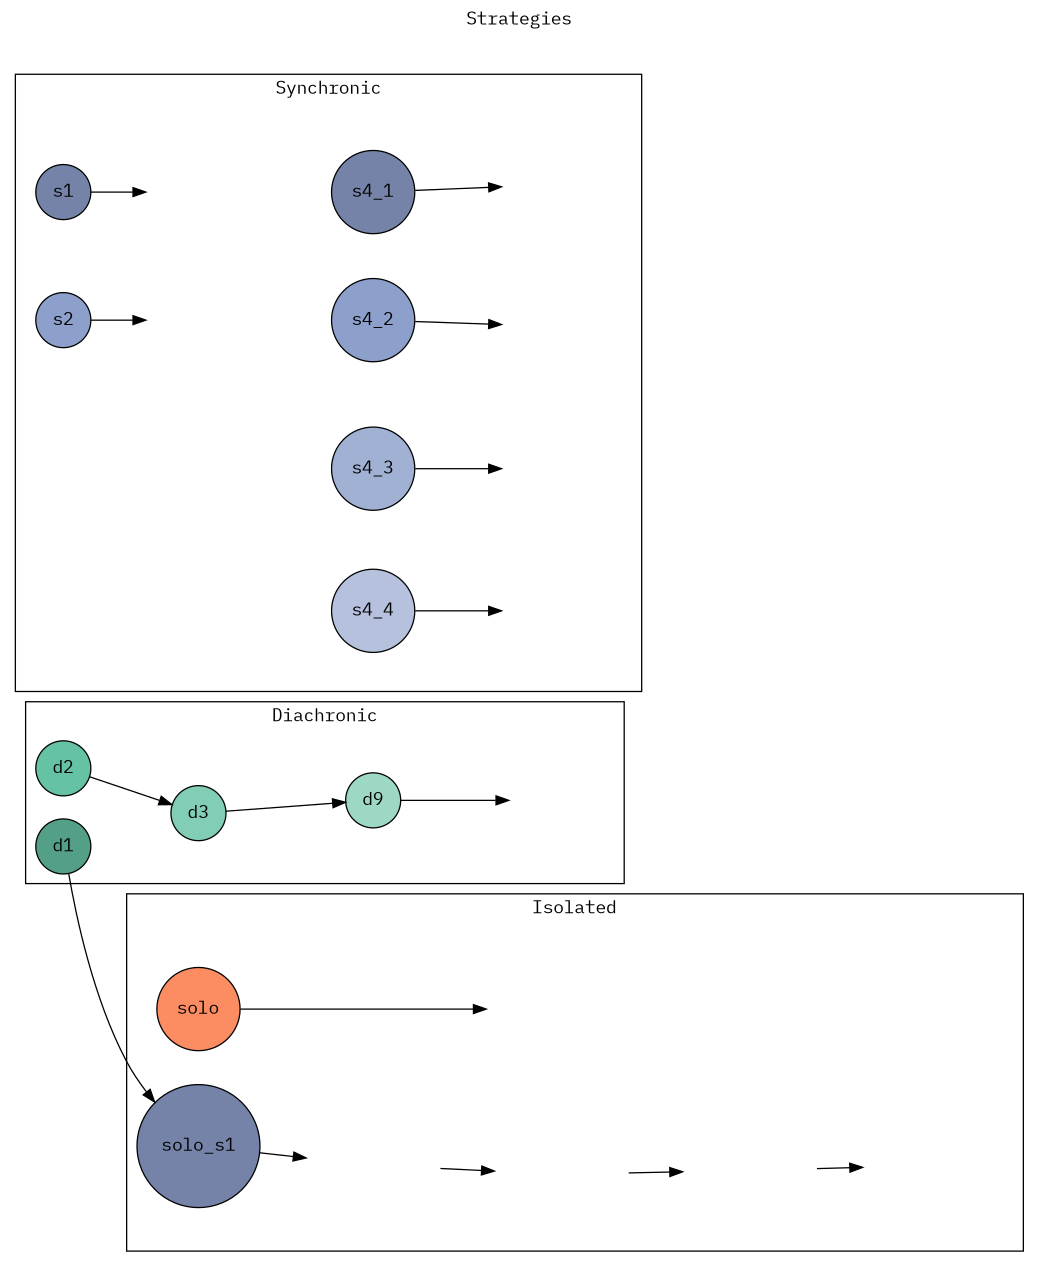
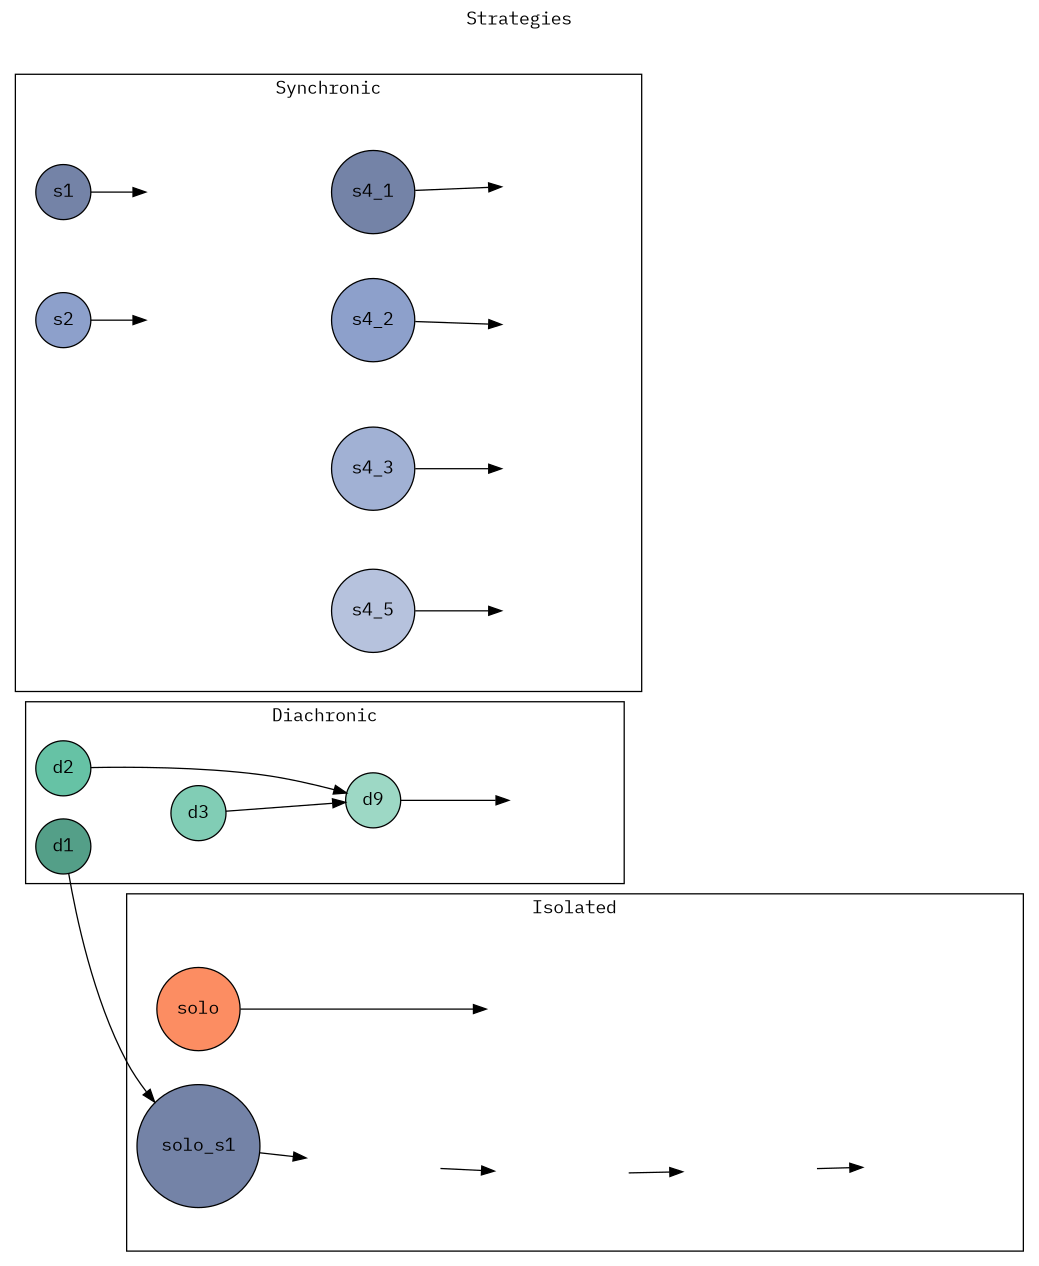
(373, 611) -> (373, 611)
(124, 789) -> (213, 770)
